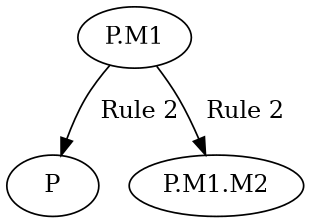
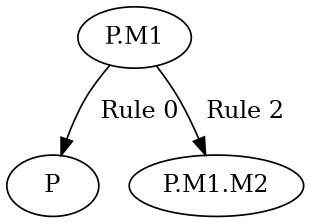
(132, 112) -> (132, 112)
